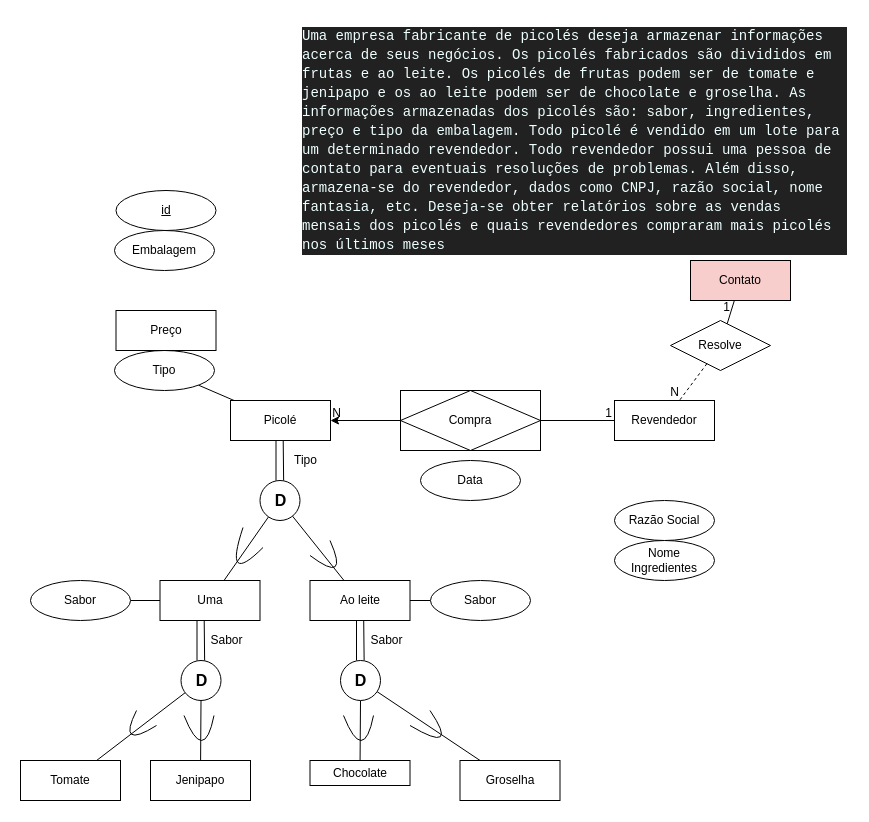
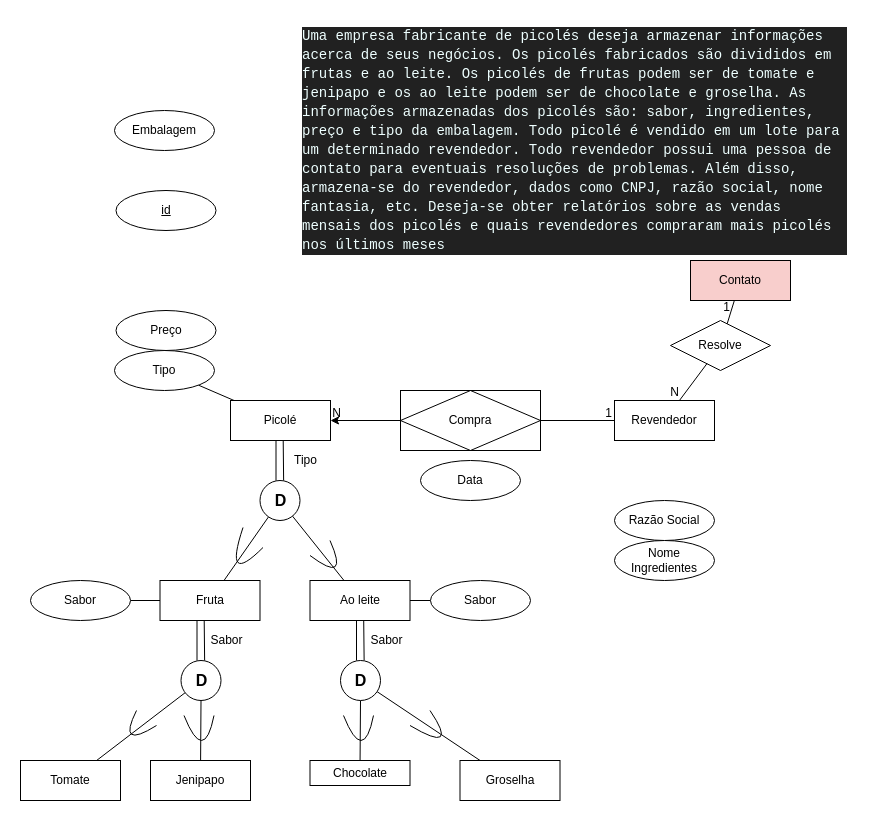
(165, 251) -> (165, 131)
(166, 331) -> (166, 331)
(694, 381) -> (694, 381)
(211, 601) -> (211, 601)
